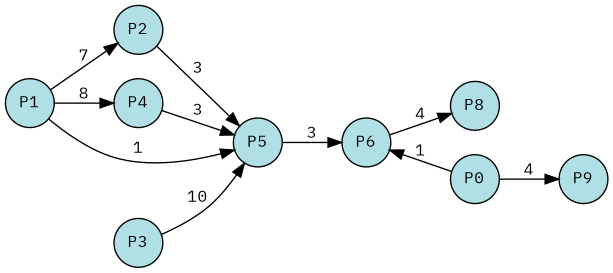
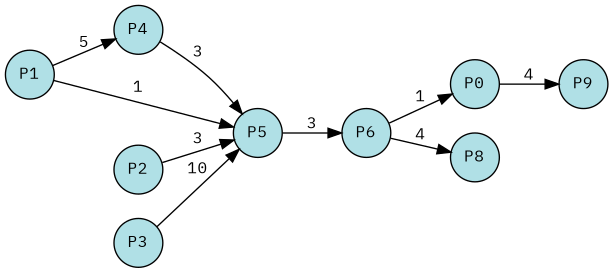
(78, 70) -> none
(84, 94) -> (84, 43)
(427, 163) -> (414, 111)
